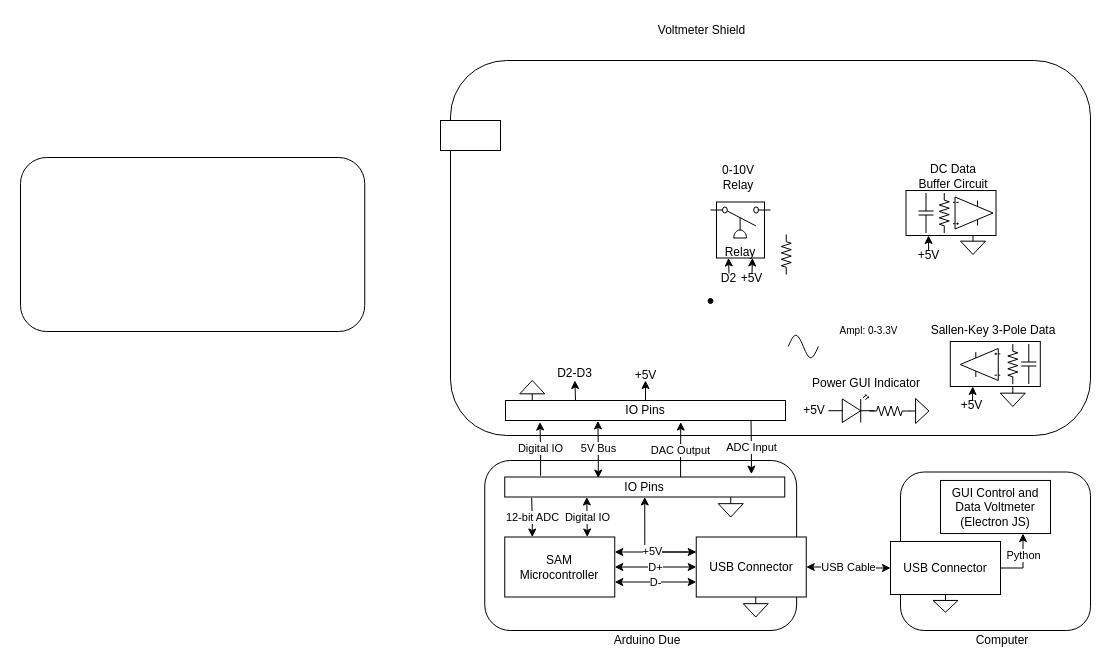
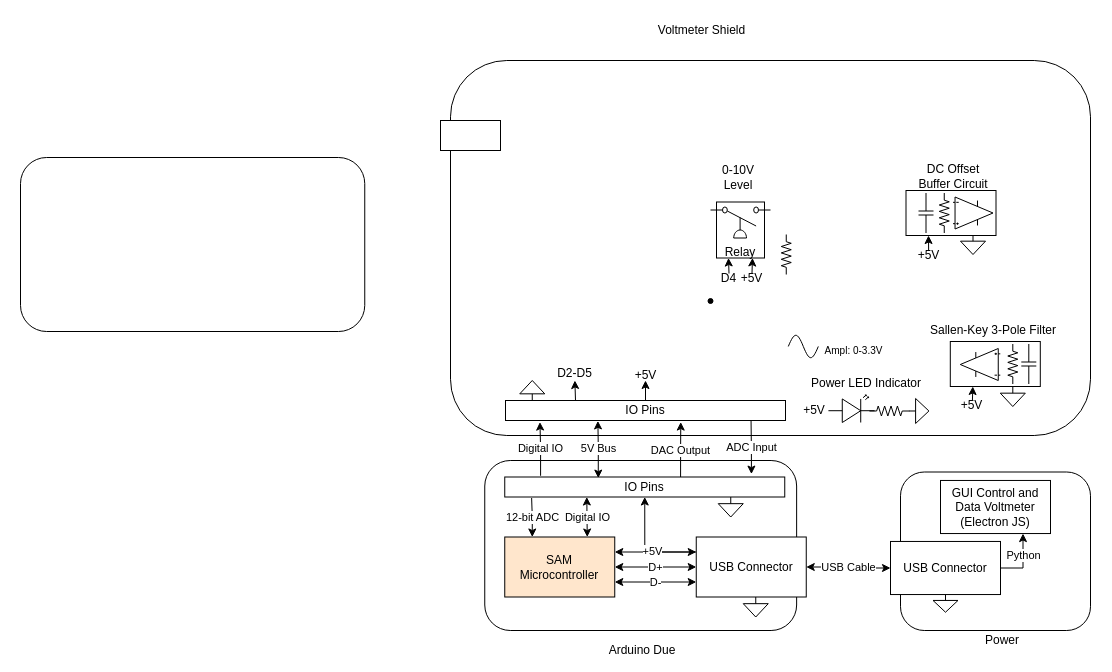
(954, 177) -> (954, 177)
(739, 178) -> (739, 178)
(729, 279) -> (729, 279)
(868, 331) -> (853, 351)
(994, 331) -> (994, 331)
(575, 374) -> (575, 374)
(867, 384) -> (867, 384)
(560, 567) -> (560, 567)
(647, 641) -> (642, 651)
(1003, 641) -> (1003, 641)
